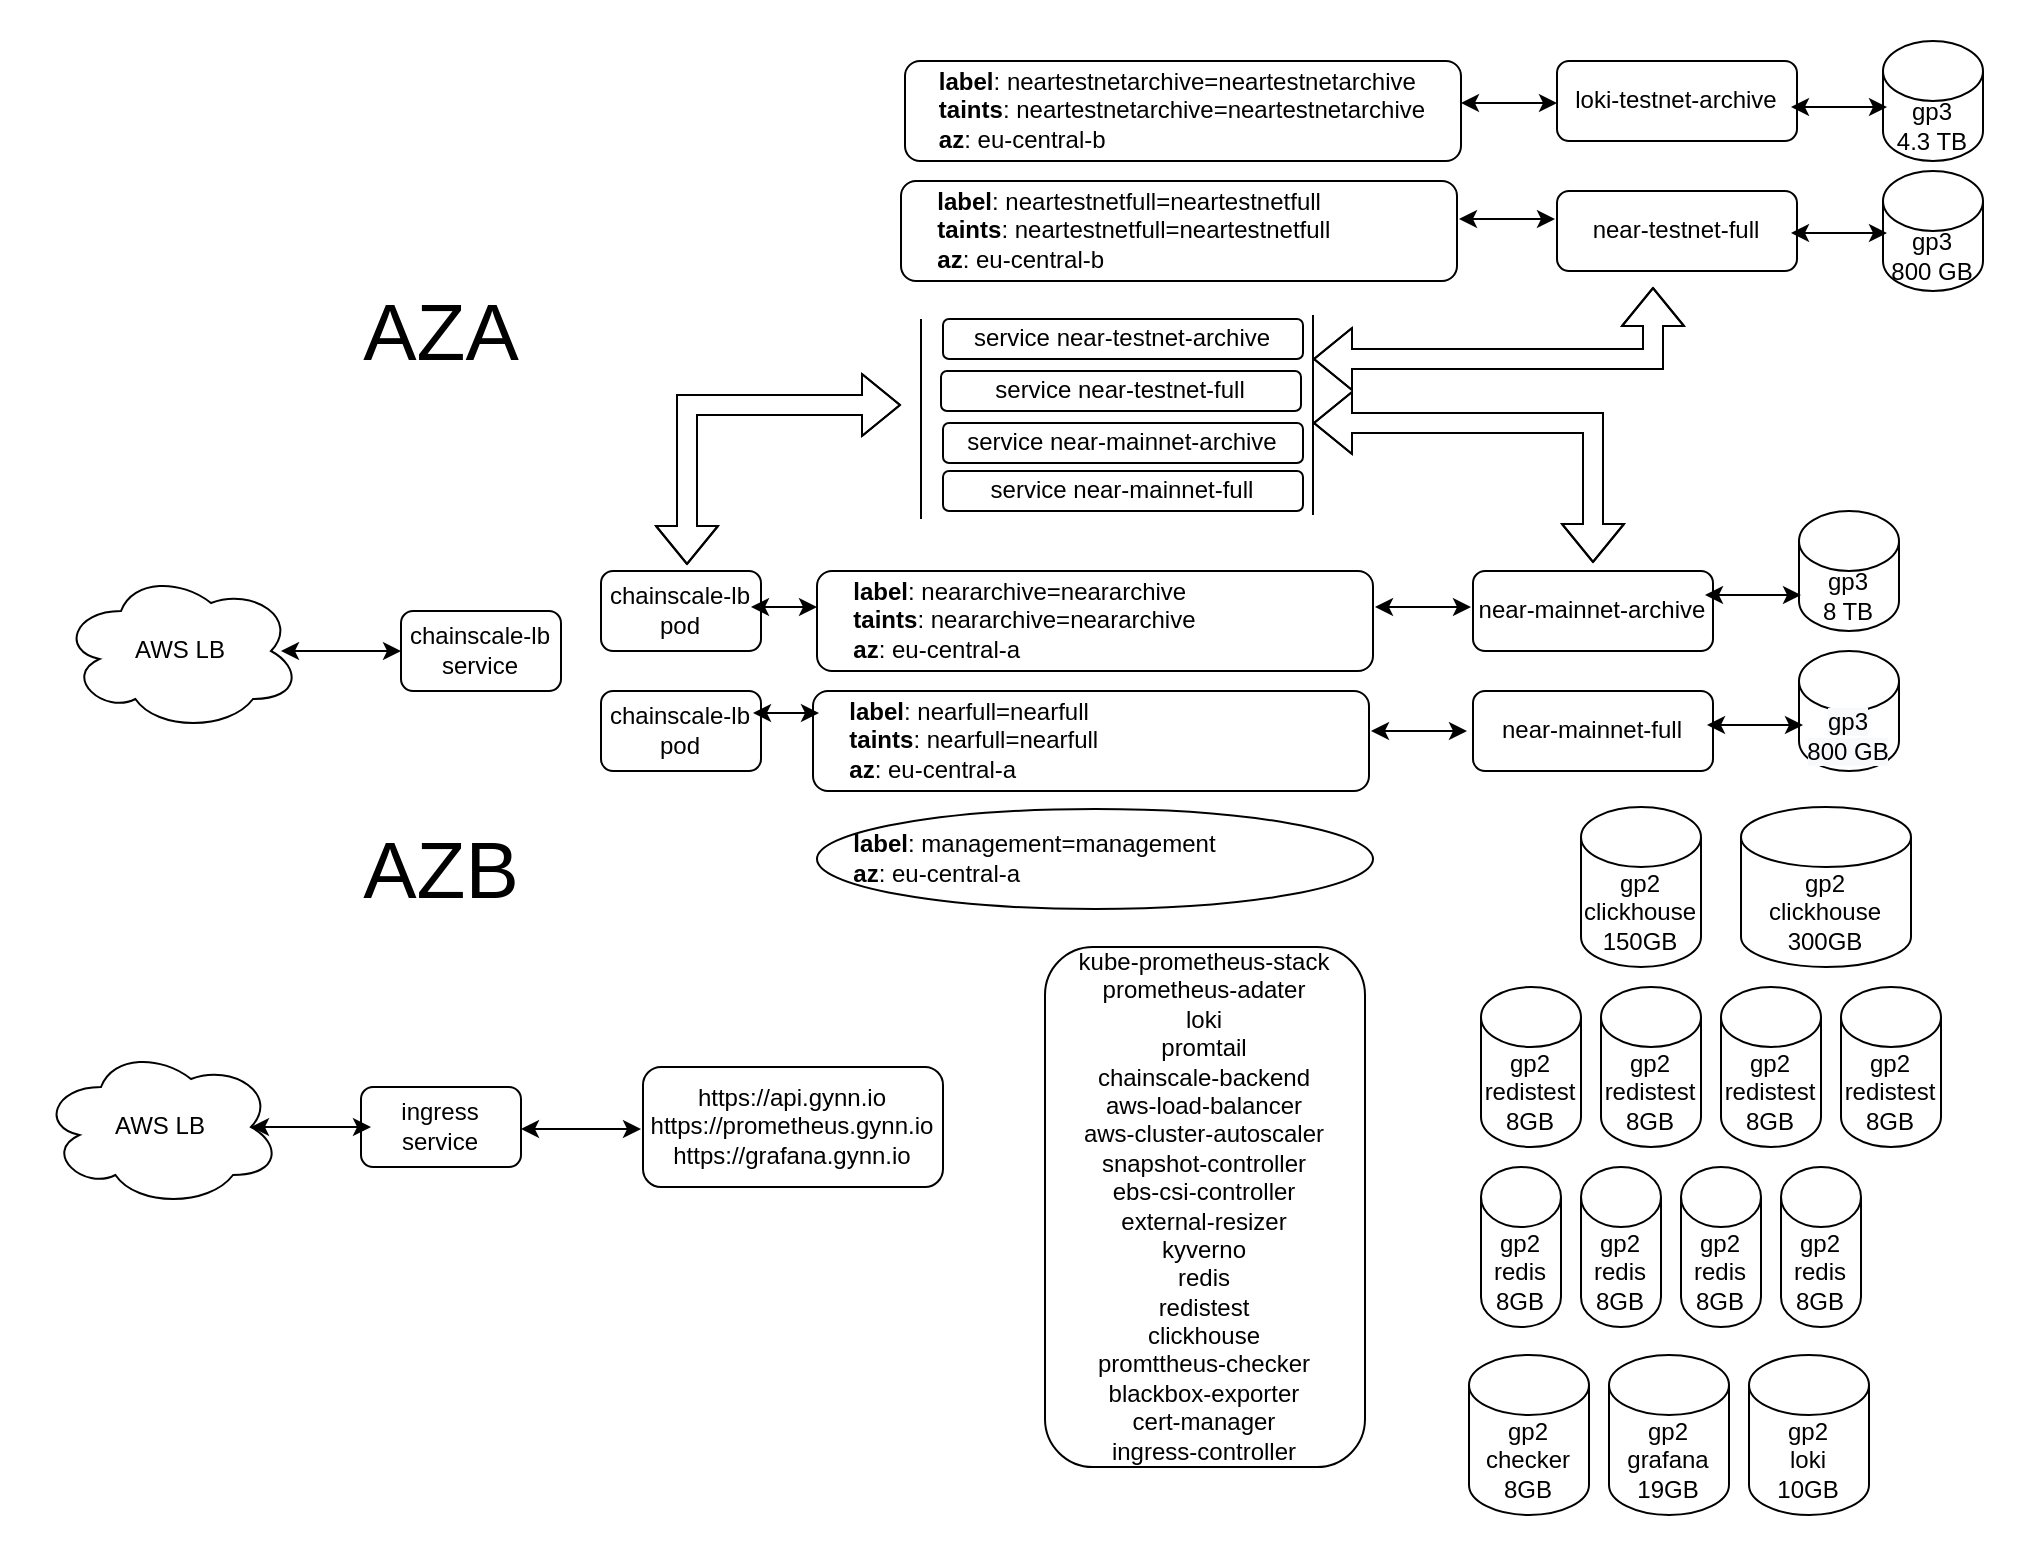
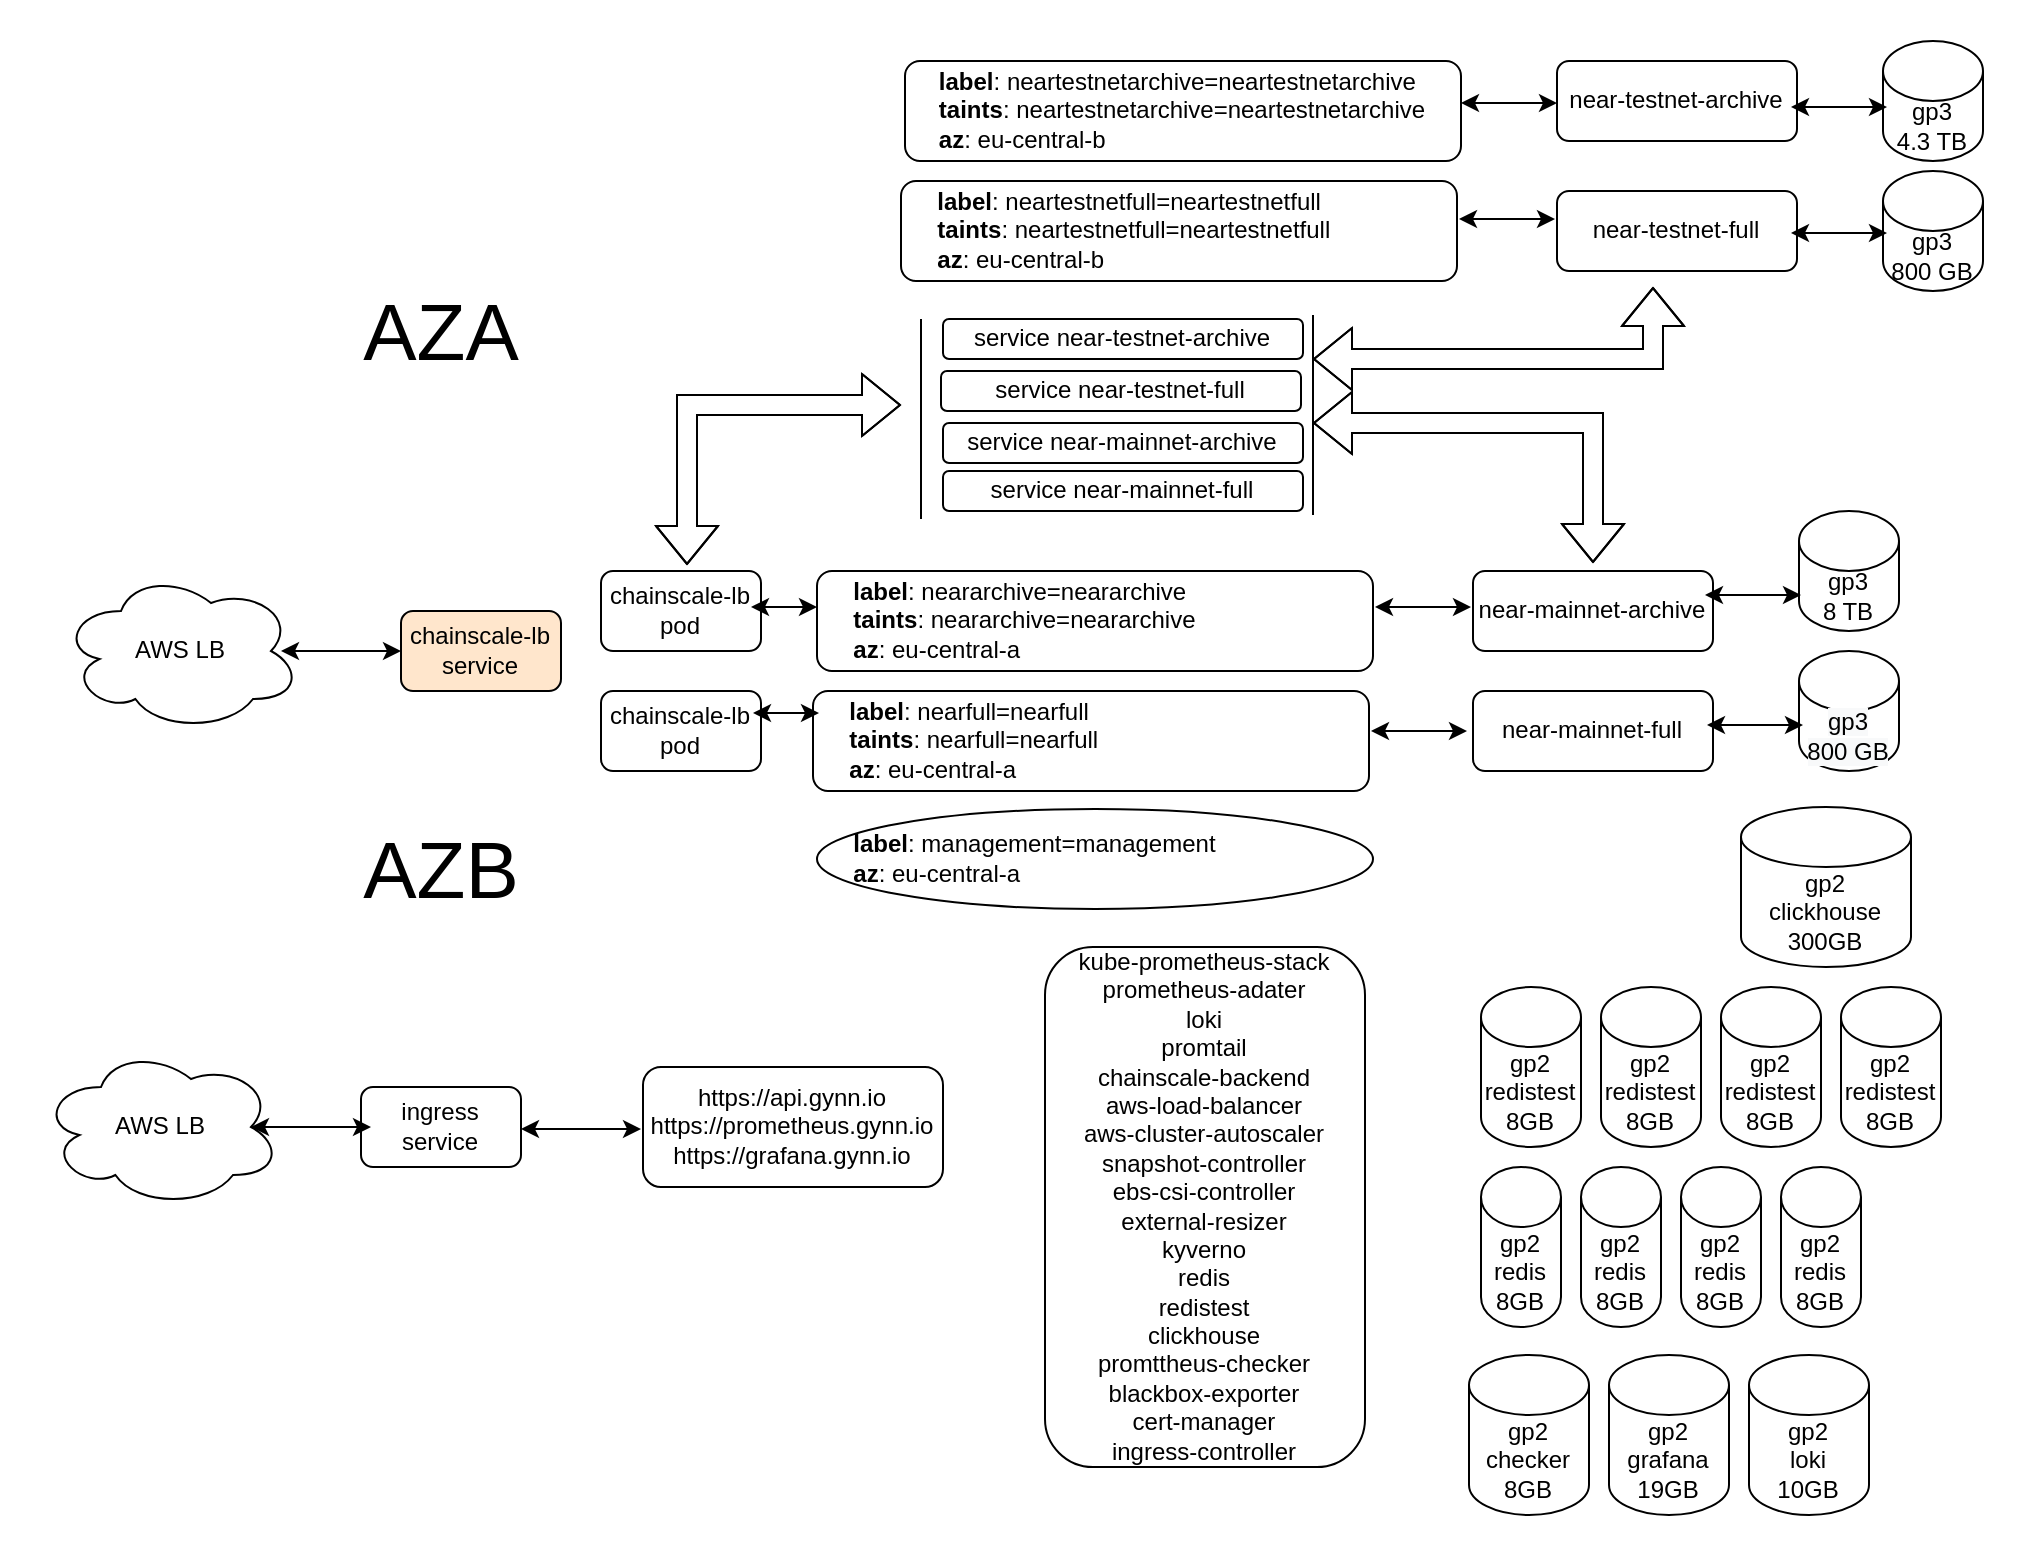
(1677, 101) -> (1677, 101)
(481, 651) -> (481, 651)
(1641, 887) -> none
